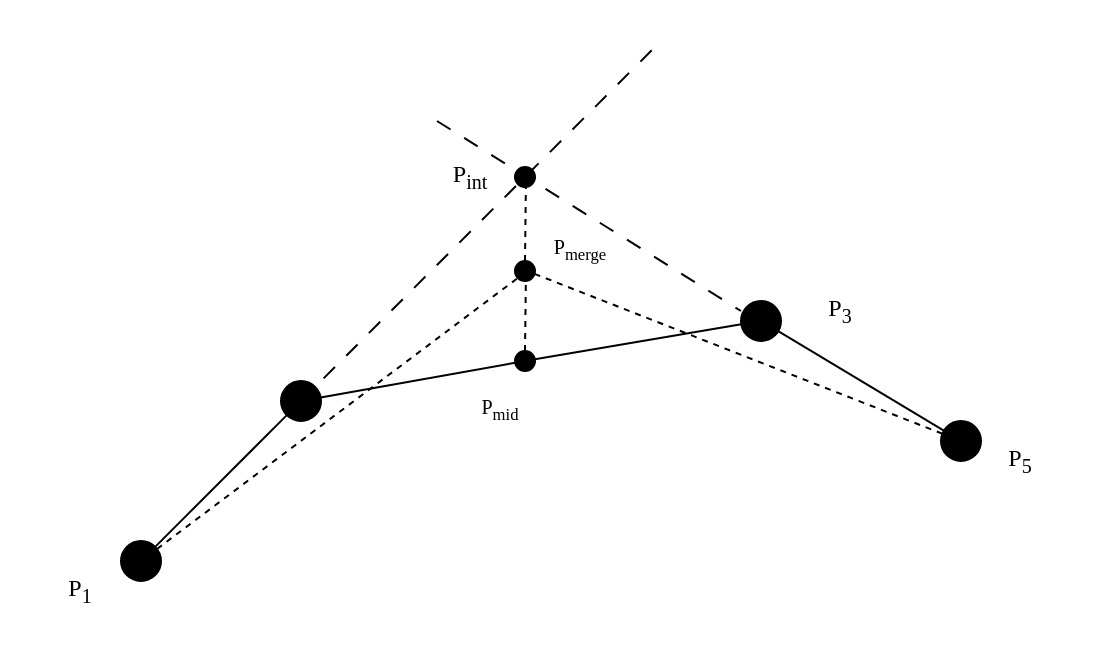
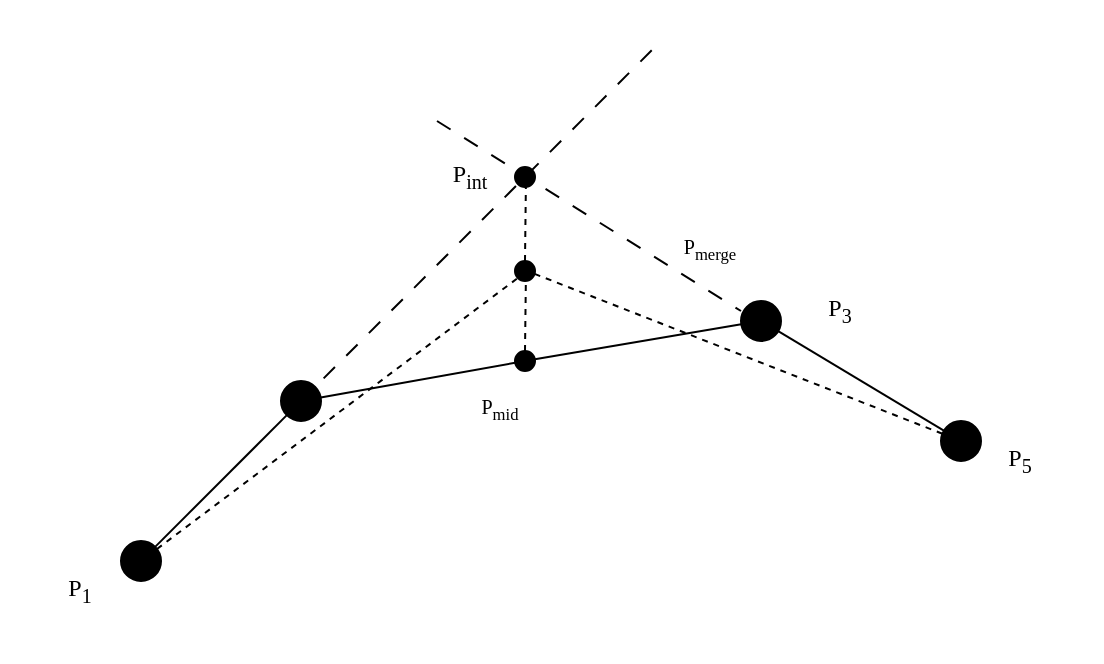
(581, 251) -> (711, 251)
